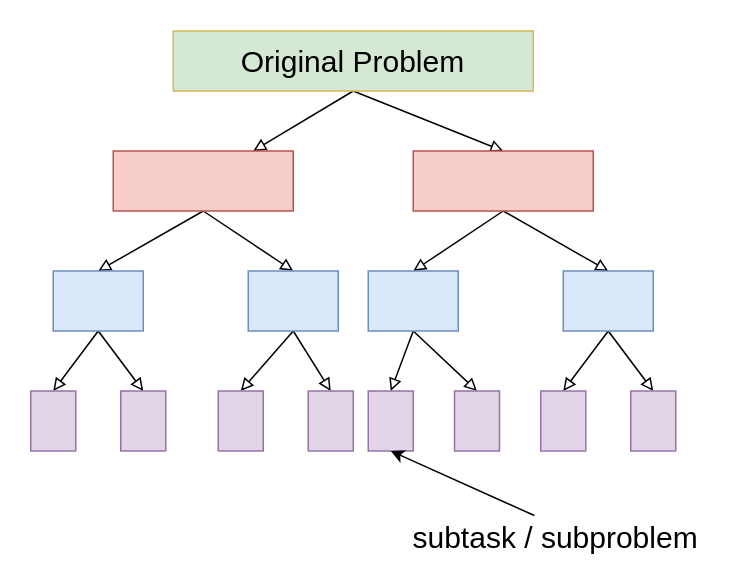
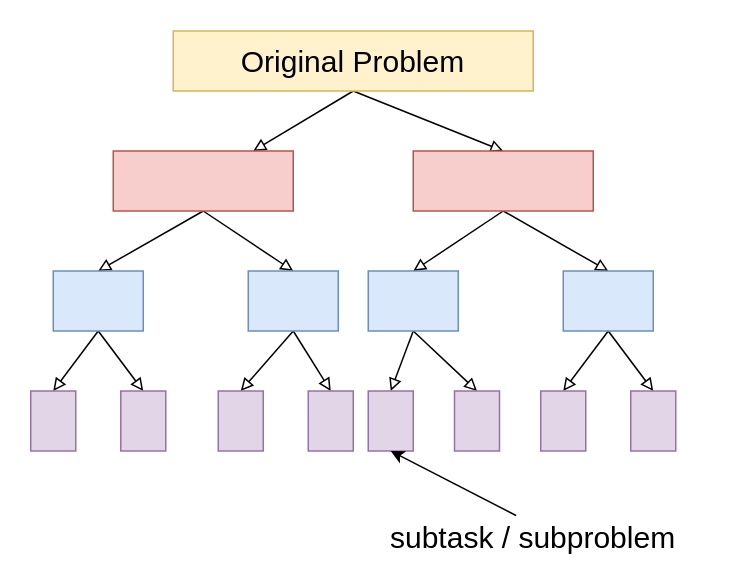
(353, 61) -> (353, 61)
(568, 530) -> (545, 530)
